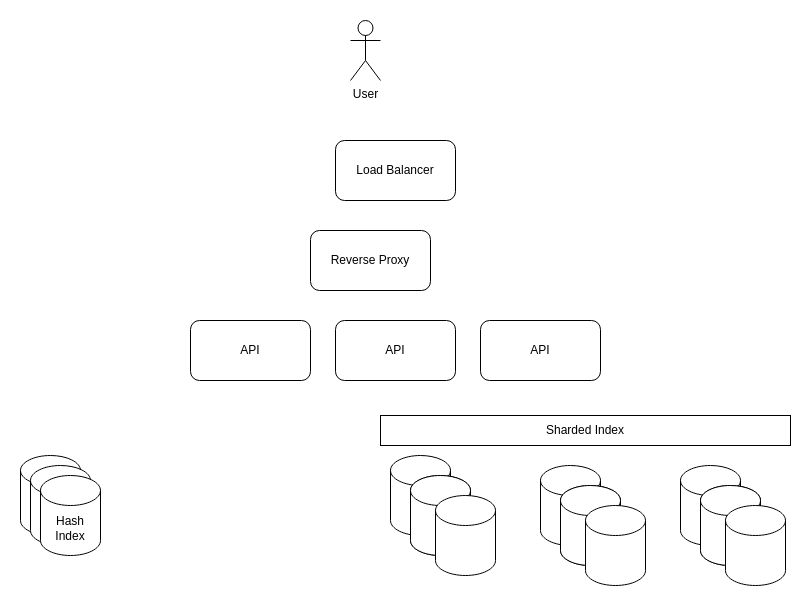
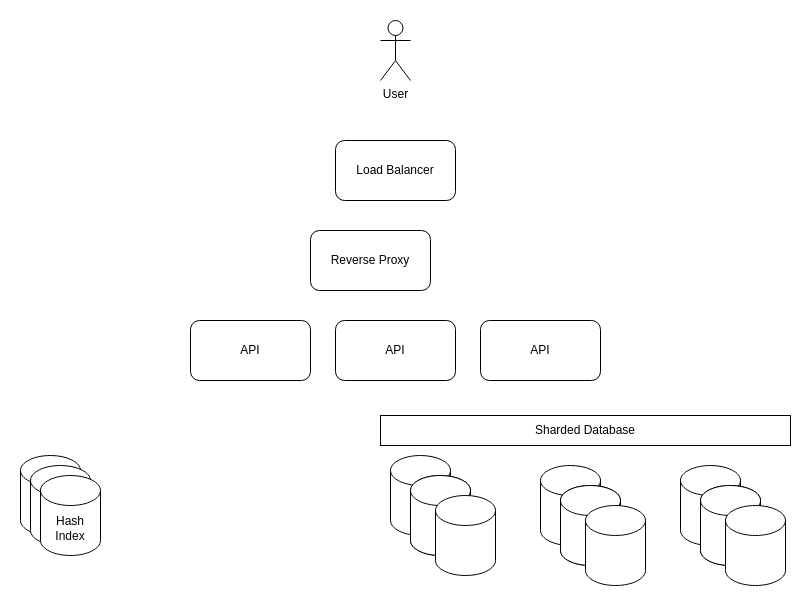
(366, 51) -> (396, 51)
(586, 431) -> (586, 431)
